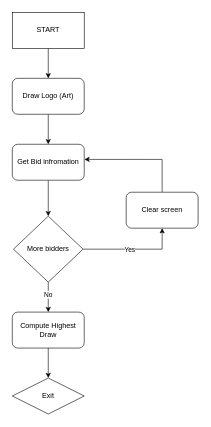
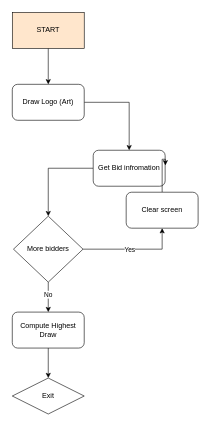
(48, 30) -> (48, 30)
(48, 96) -> (48, 102)
(48, 162) -> (129, 168)
